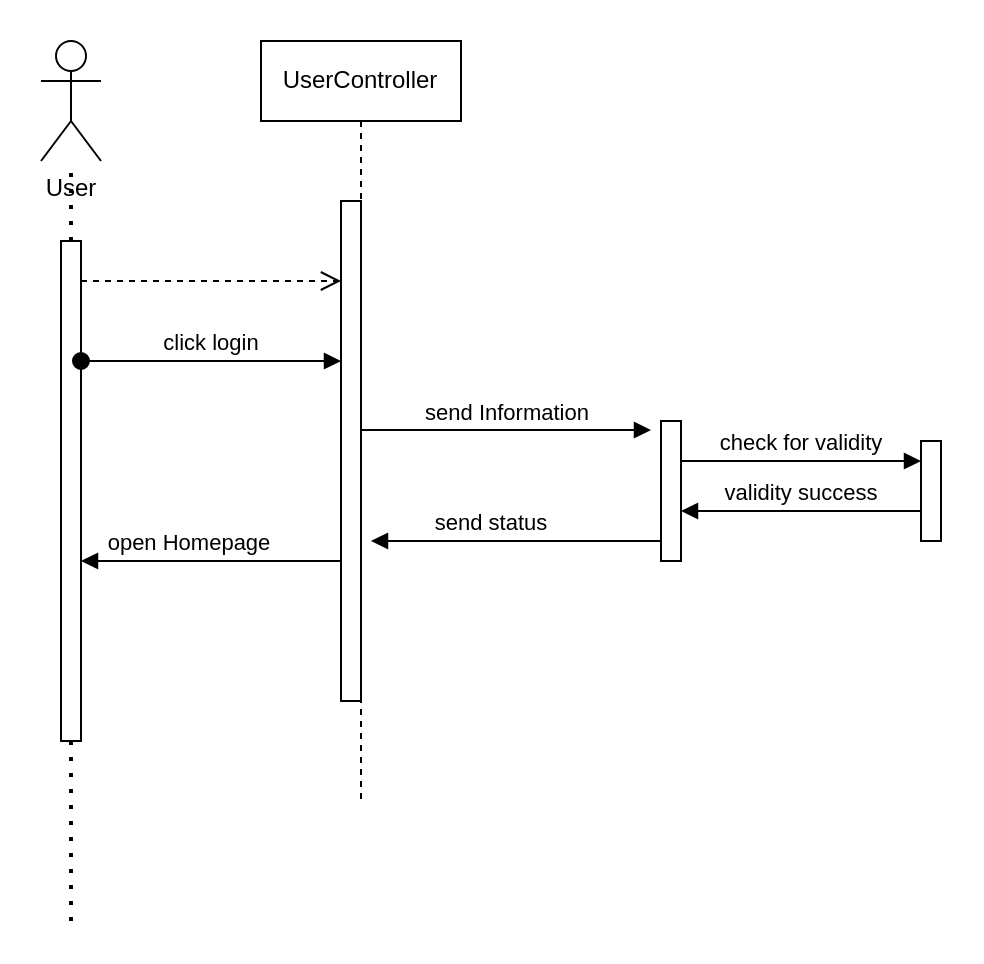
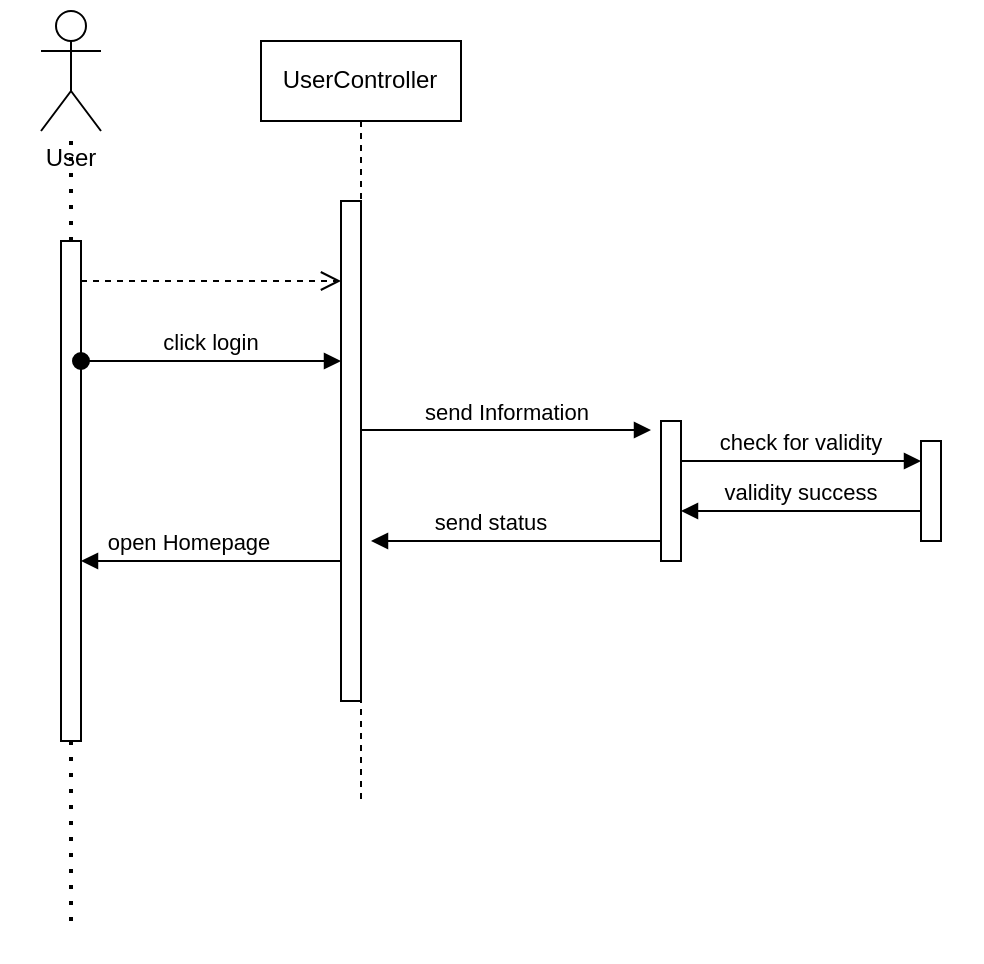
(71, 101) -> (71, 71)
